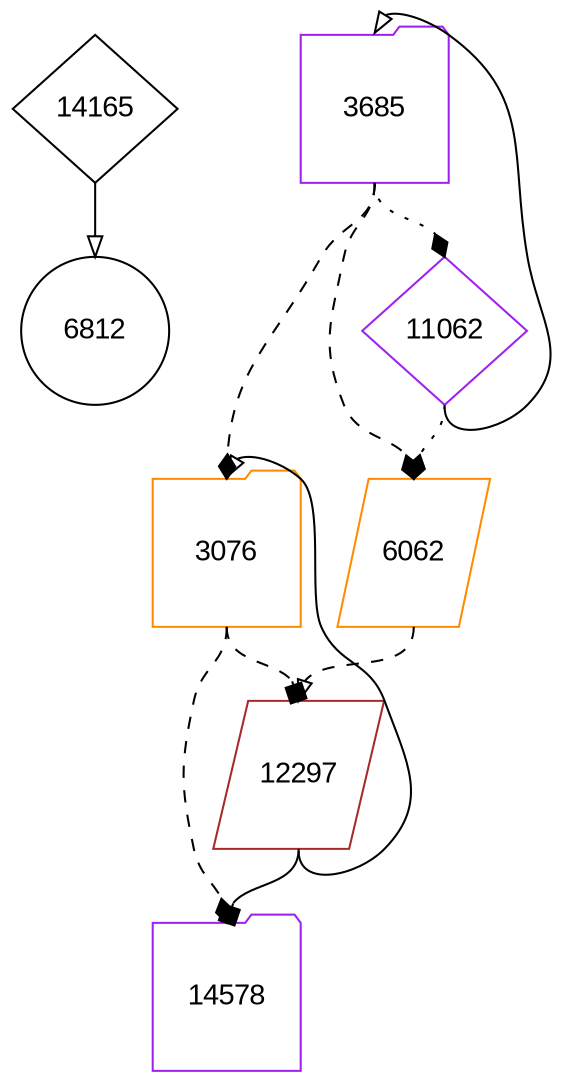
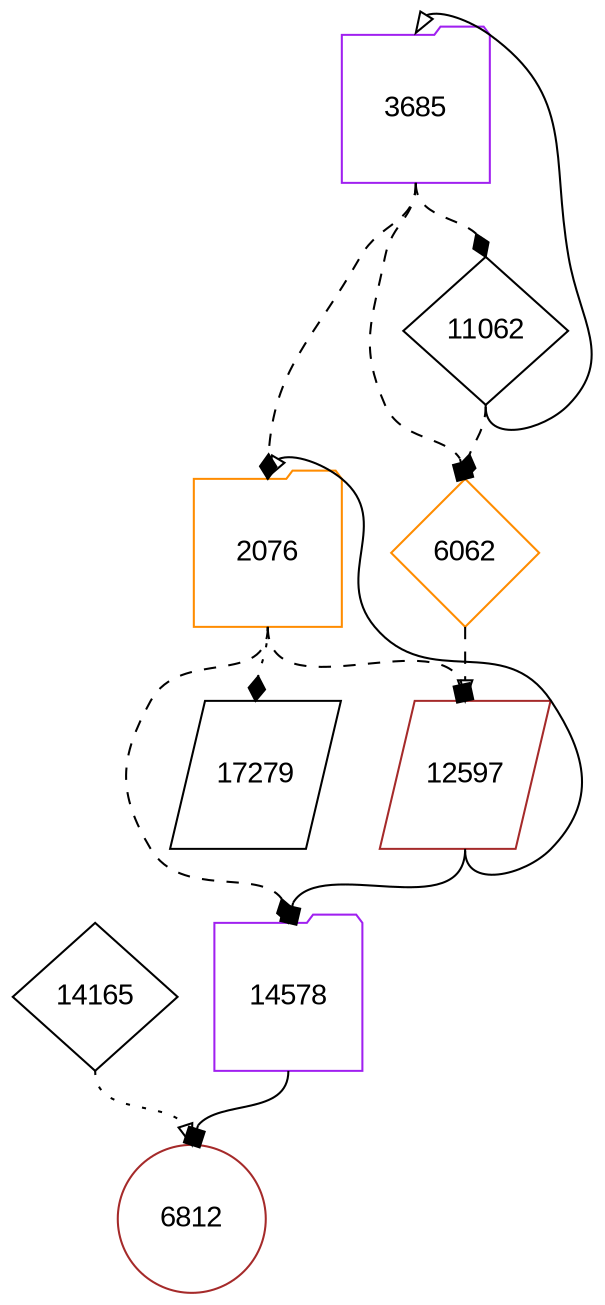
(95, 209) -> (133, 1106)
(398, 215) -> (439, 215)
(95, 331) -> (192, 1219)
(330, 331) -> (370, 338)
(445, 331) -> (486, 331)
(437, 432) -> (481, 431)
(227, 553) -> (268, 553)
(414, 553) -> (465, 553)
none -> (256, 775)
(299, 775) -> (465, 775)
none -> (250, 1106)
